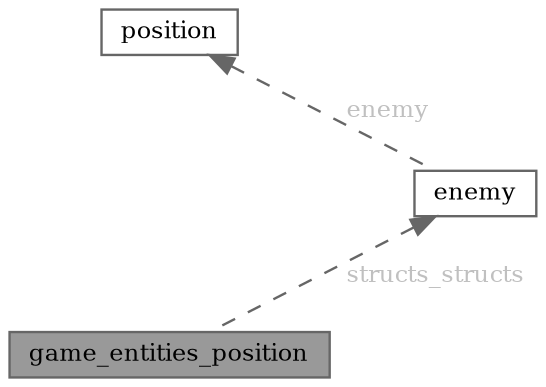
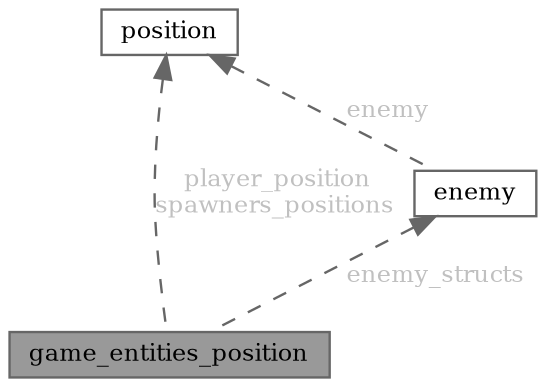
none -> (155, 205)
(432, 276) -> (432, 276)
